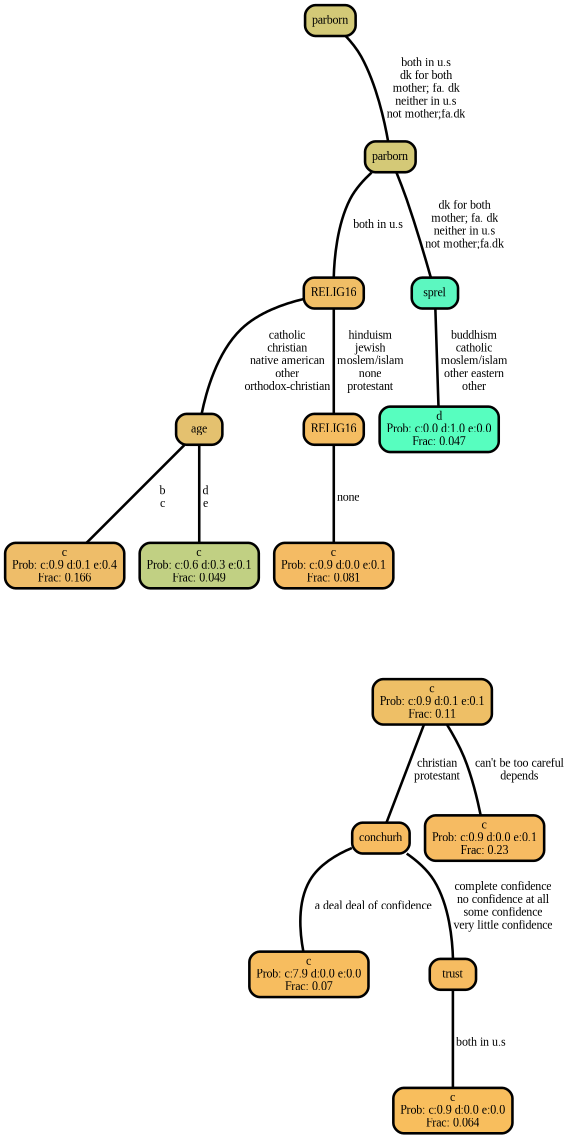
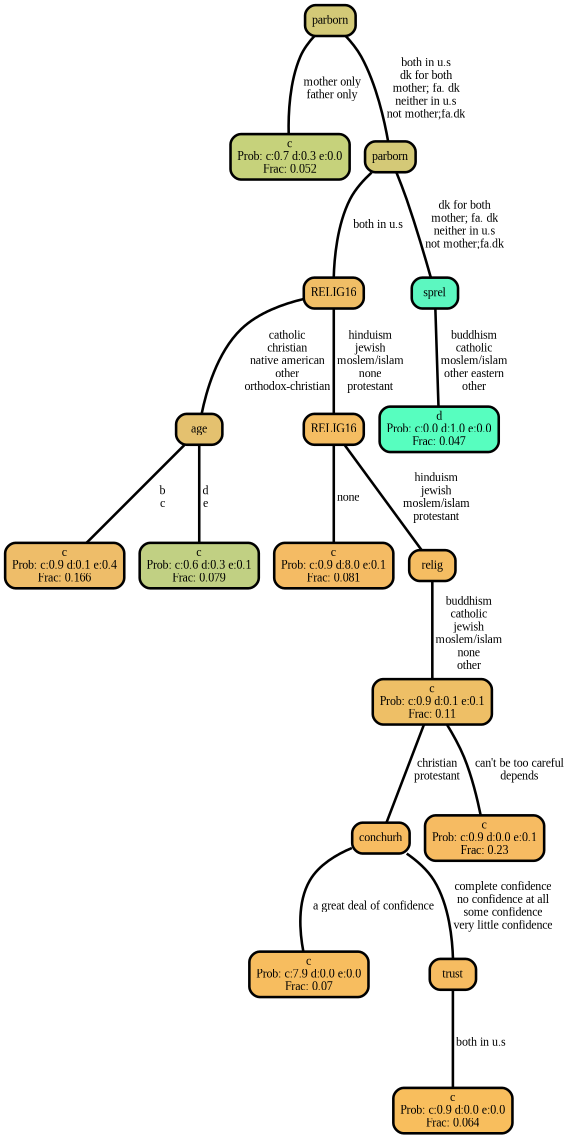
none -> (290, 157)
(199, 566) -> (199, 566)
(334, 566) -> (334, 566)
none -> (432, 566)
(372, 906) -> (372, 906)
